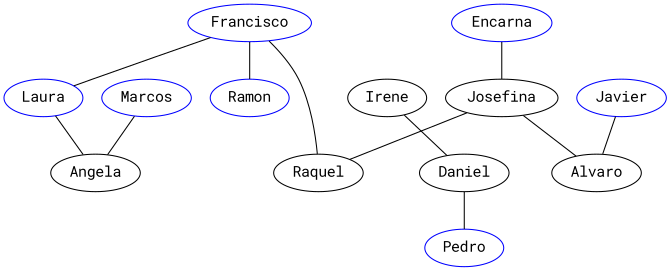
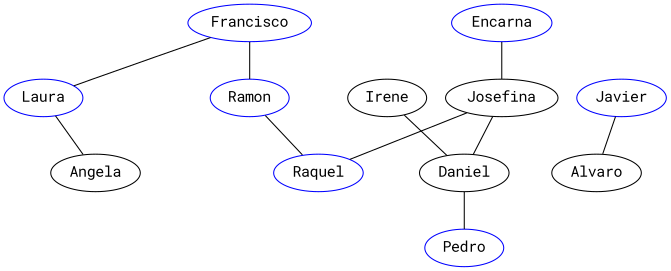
(304, 93) -> (284, 135)
(147, 98) -> none
(550, 136) -> (483, 136)
(318, 173) -> (318, 173)
